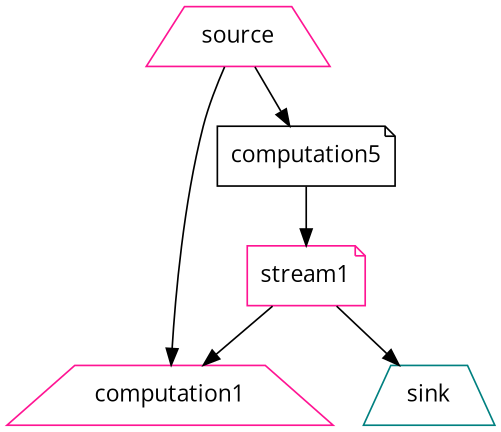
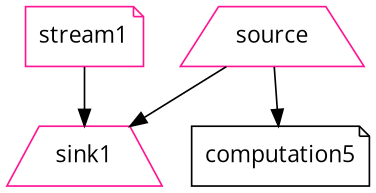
(306, 208) -> none
(170, 395) -> (85, 156)
(429, 395) -> none
